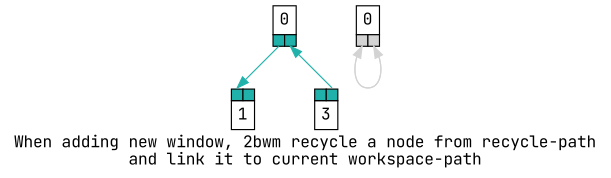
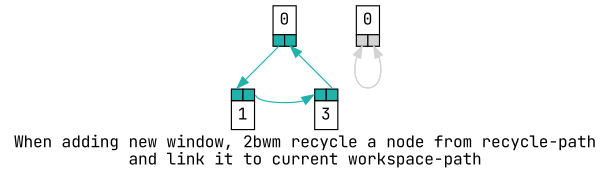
none -> (278, 102)
